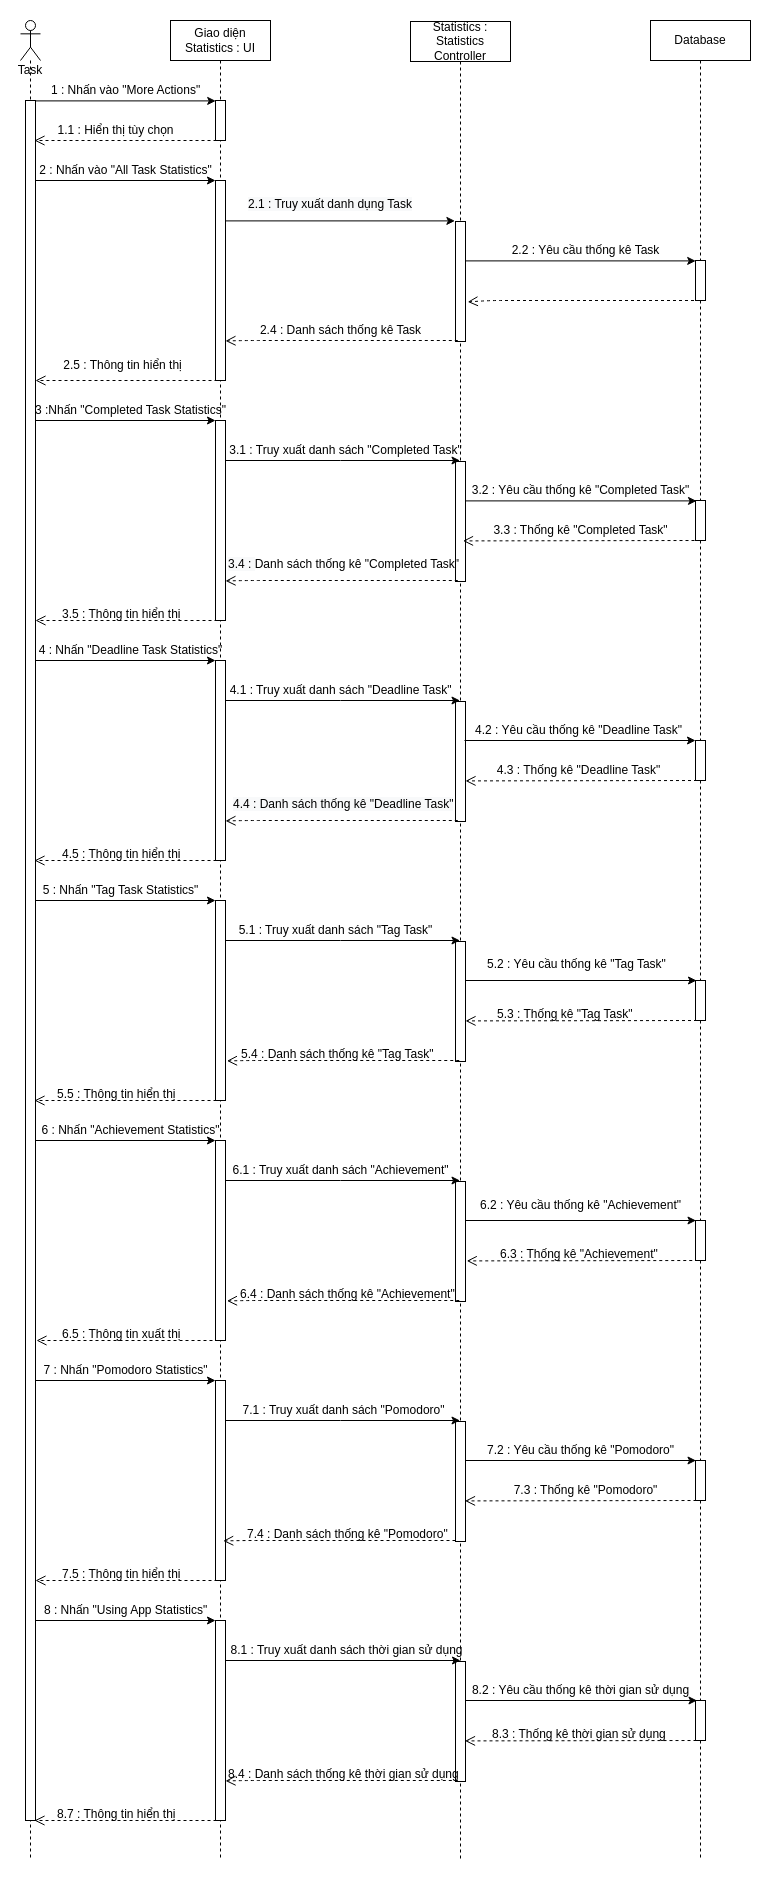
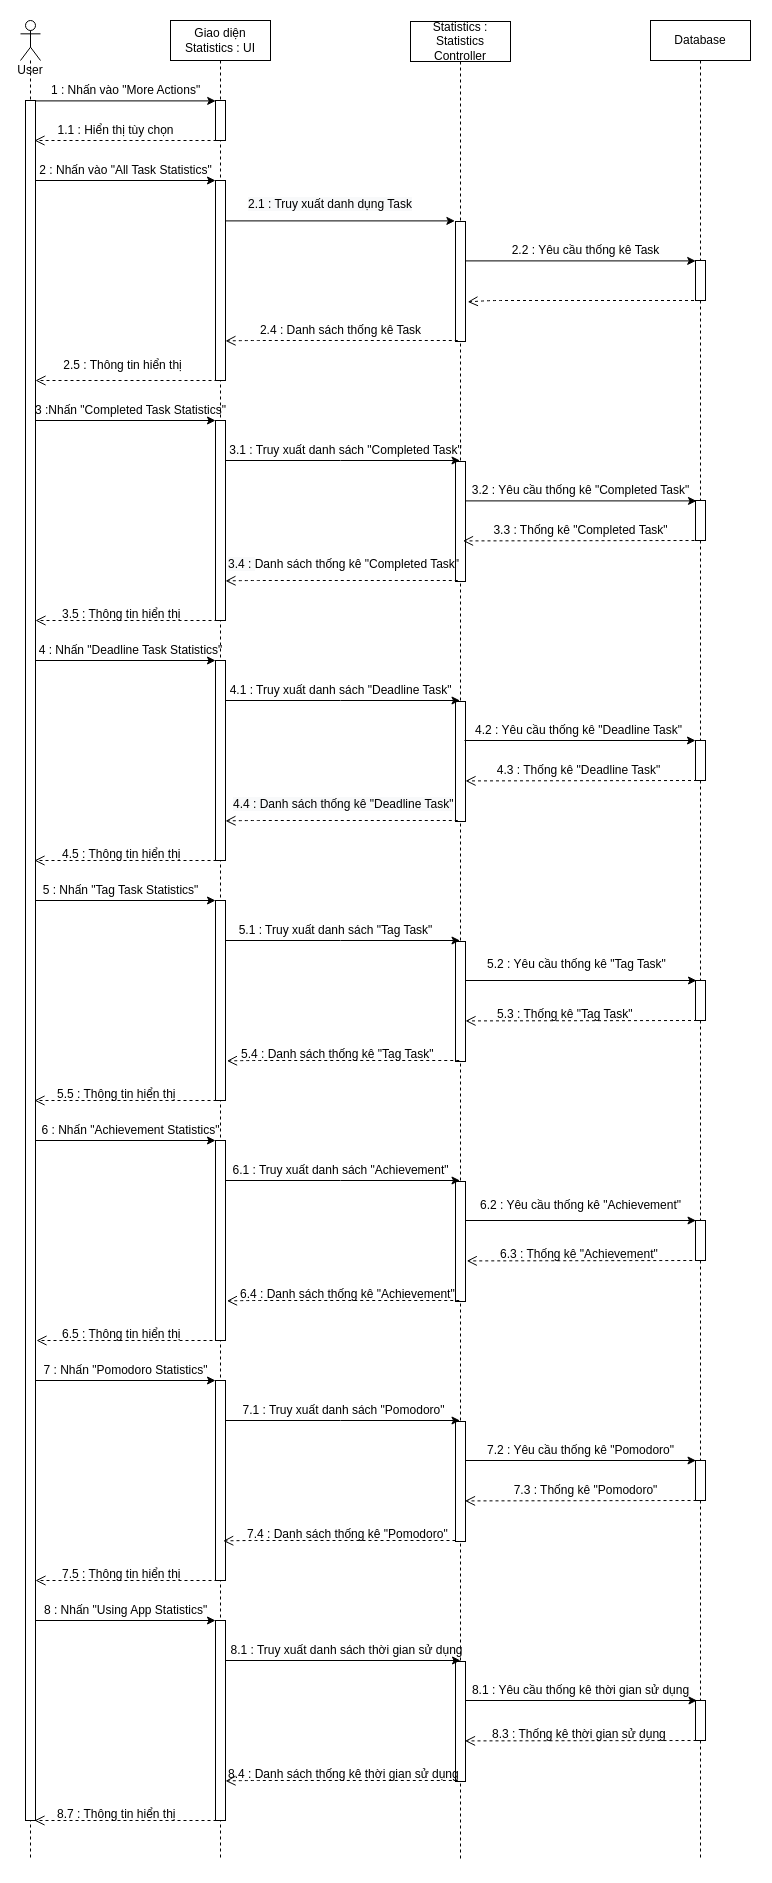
(31, 78) -> (31, 78)
(131, 1335) -> (129, 1335)
(581, 1691) -> (581, 1691)
